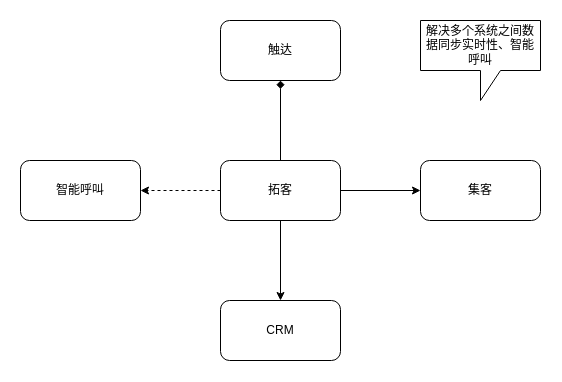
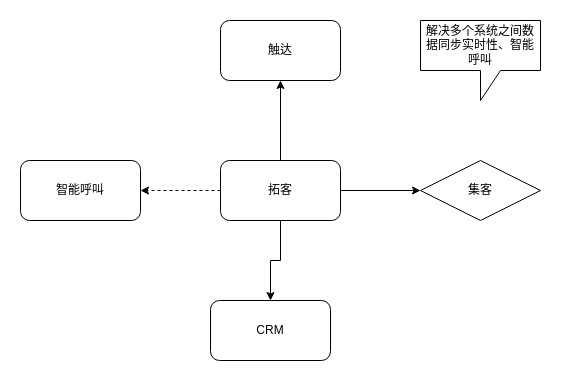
(281, 89) -> (281, 88)
(481, 191) -> (481, 191)
(281, 331) -> (271, 331)
